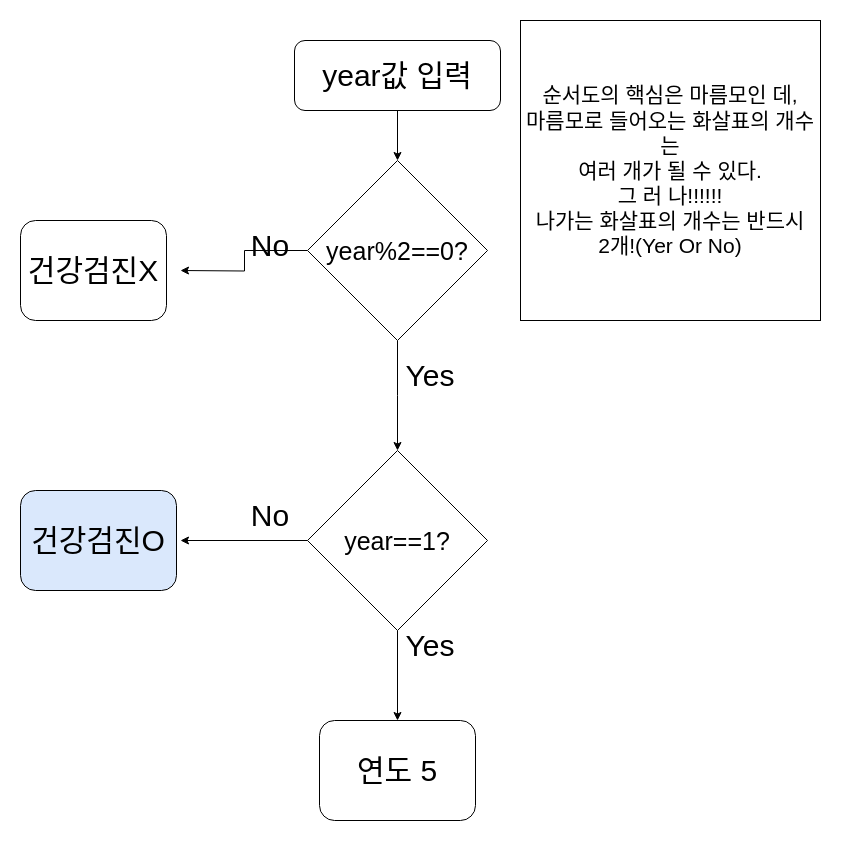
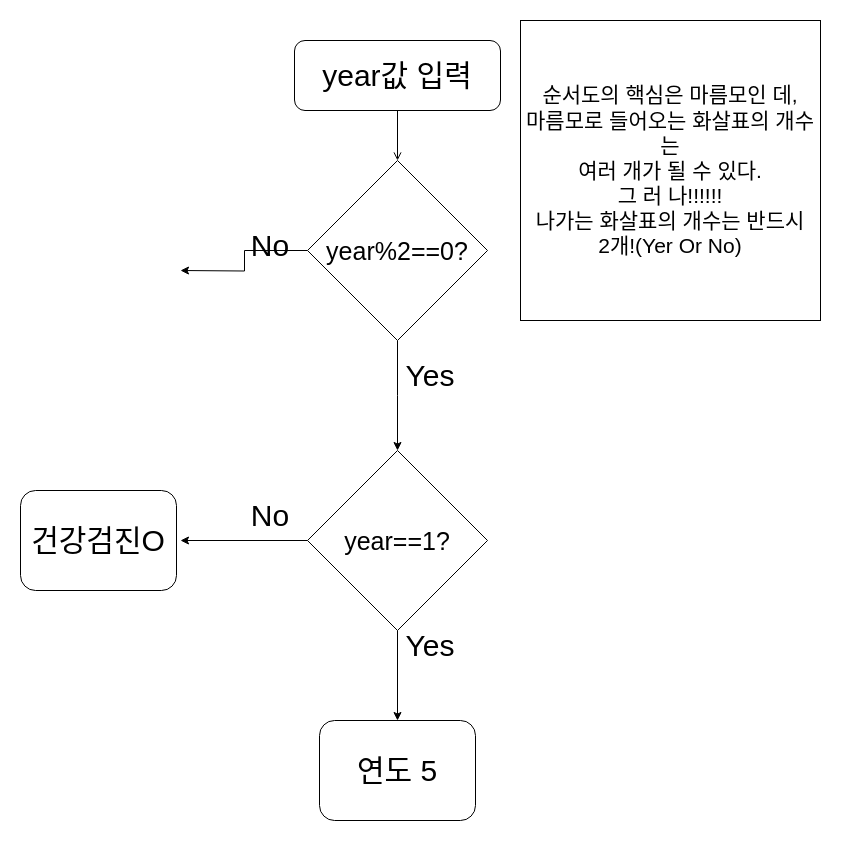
(398, 152) -> (398, 153)
(94, 271) -> none
(99, 541) -> (99, 541)
